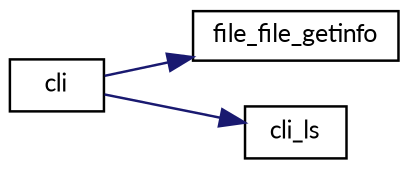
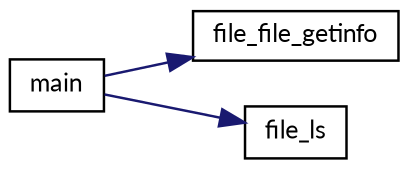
(57, 85) -> (57, 85)
(296, 132) -> (296, 132)
